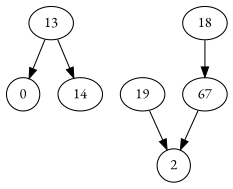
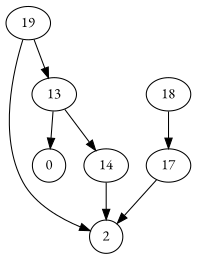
none -> (39, 54)
(205, 94) -> (169, 166)
none -> (106, 196)
